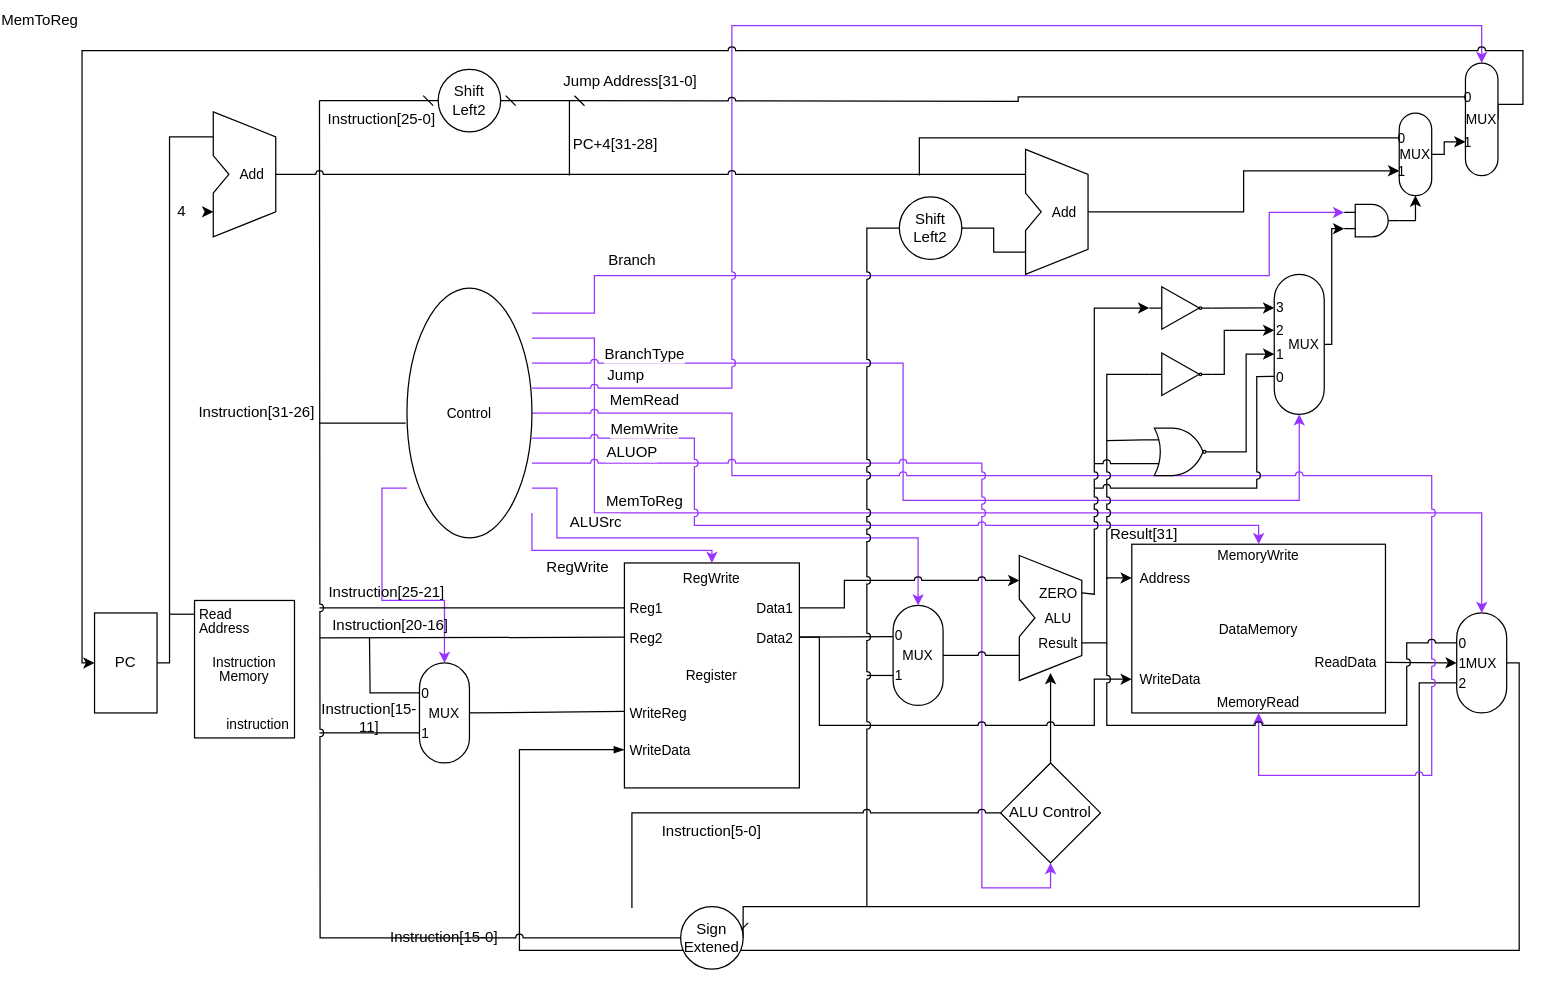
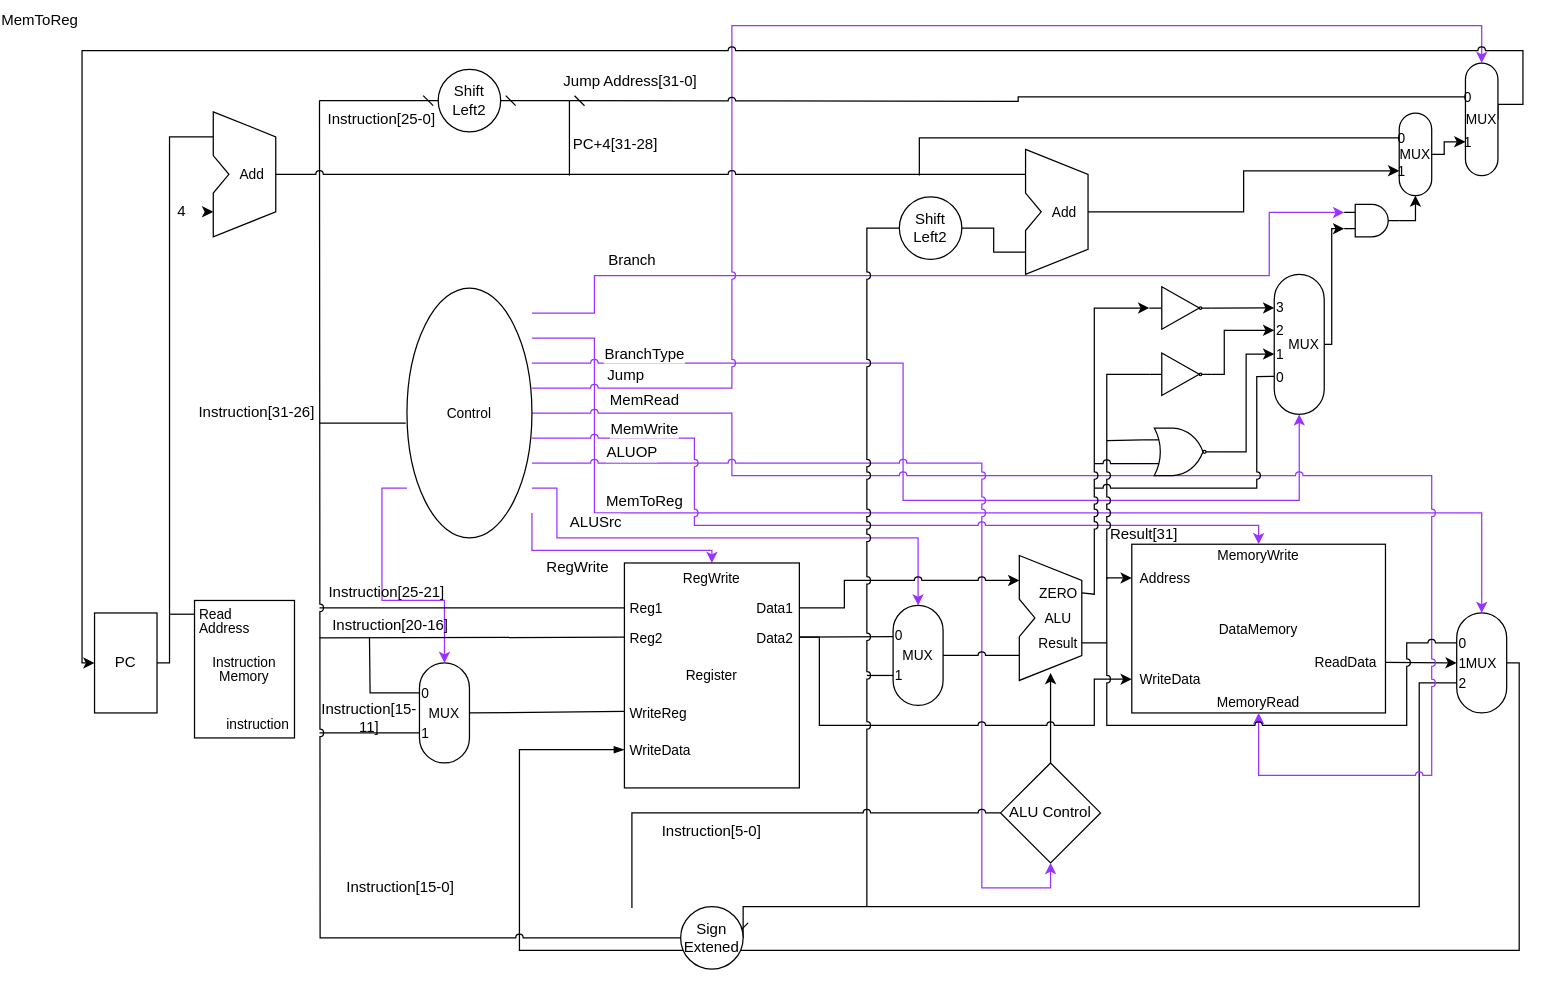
(444, 938) -> (401, 888)
